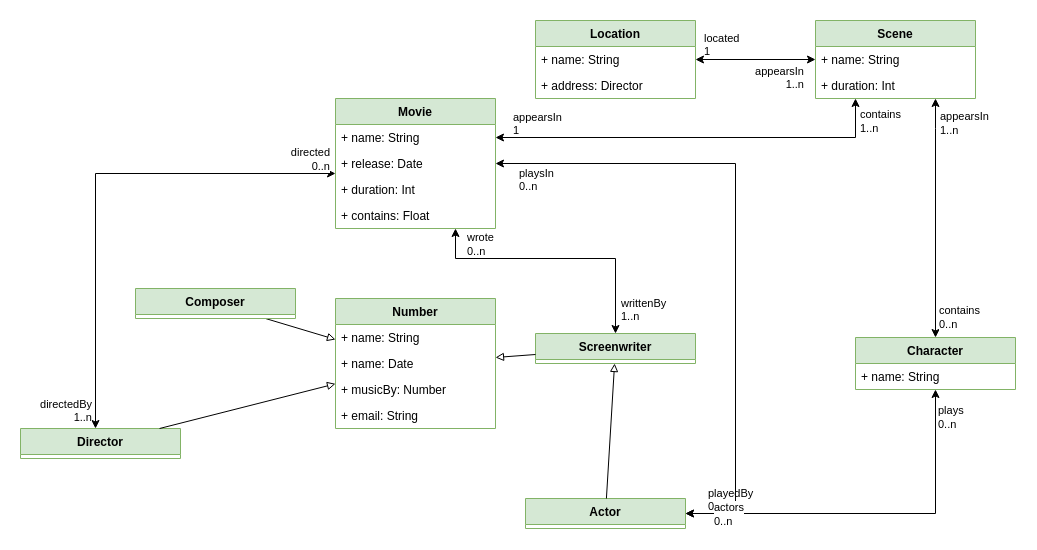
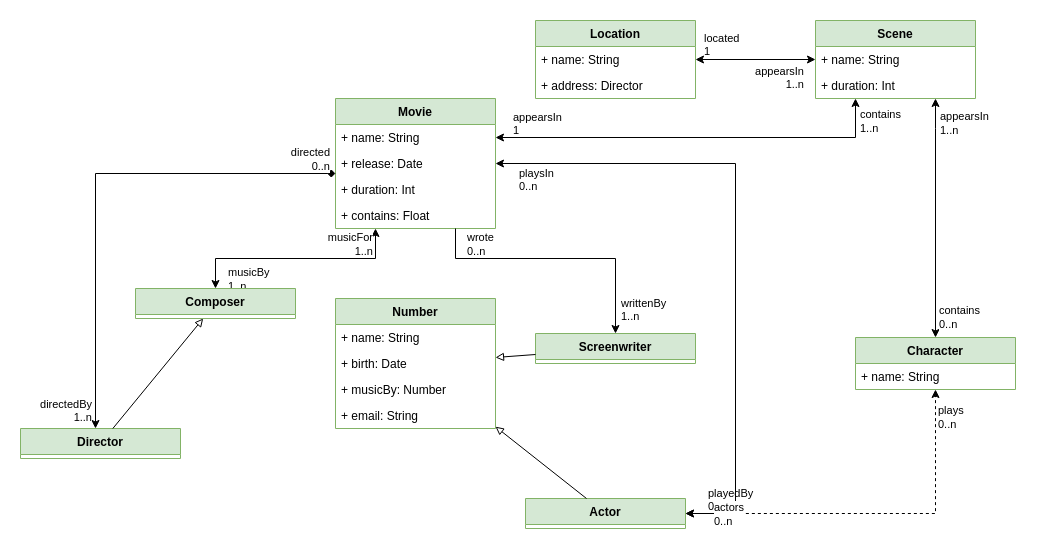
(327, 174) -> (326, 174)
(456, 237) -> (456, 235)
none -> (296, 259)
(299, 328) -> none
(377, 364) -> (378, 364)
(243, 407) -> (155, 377)
(610, 436) -> (545, 465)
(897, 514) -> (897, 514)
